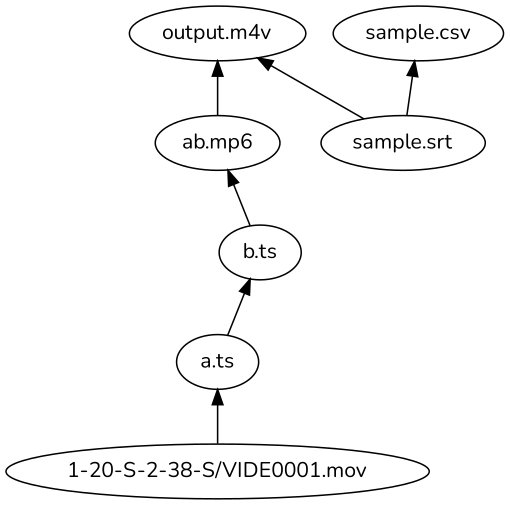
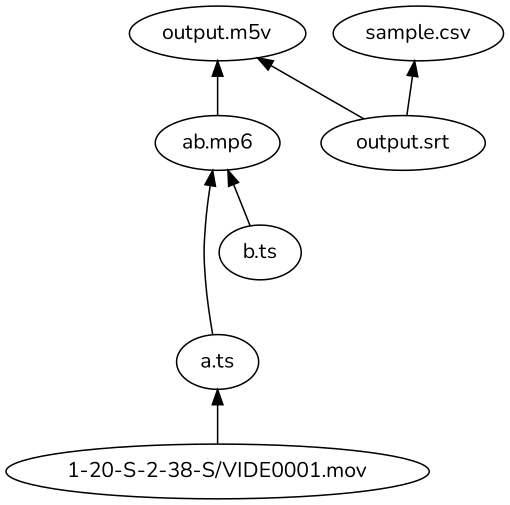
(218, 33) -> (218, 33)
(403, 143) -> (403, 143)
(236, 314) -> (204, 260)
